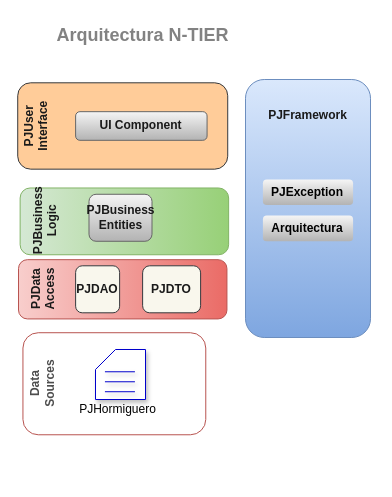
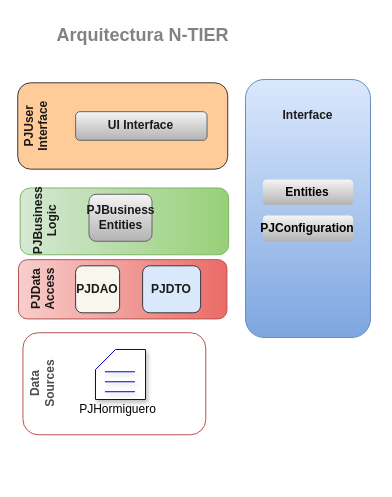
(141, 126) -> (141, 126)
(308, 193) -> (308, 193)
(308, 209) -> (308, 209)
(308, 229) -> (308, 229)
(172, 289) -> (172, 289)
